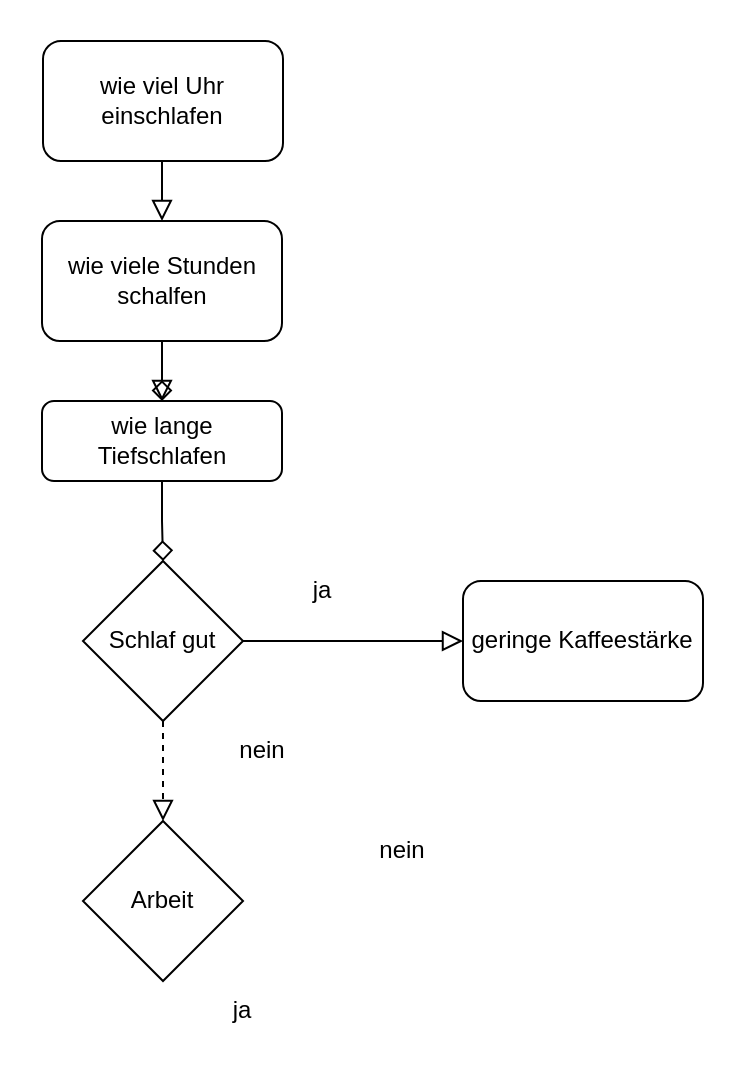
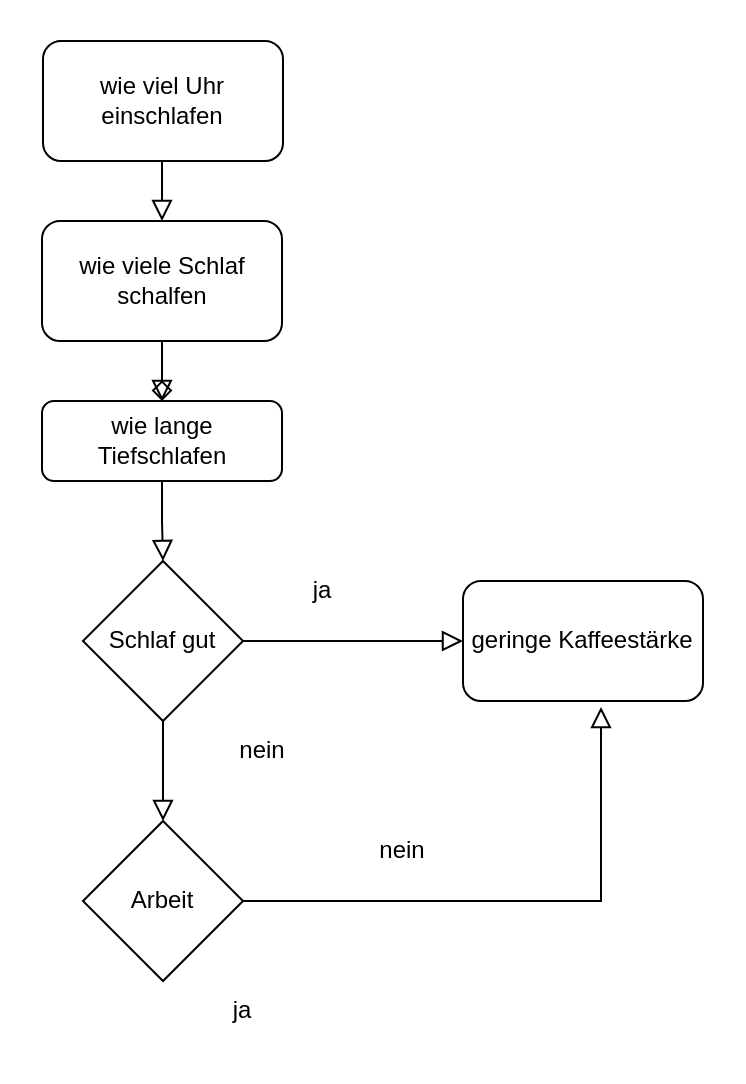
(163, 281) -> (163, 281)
(162, 540) -> (162, 539)
(163, 762) -> (163, 762)
none -> (508, 901)
